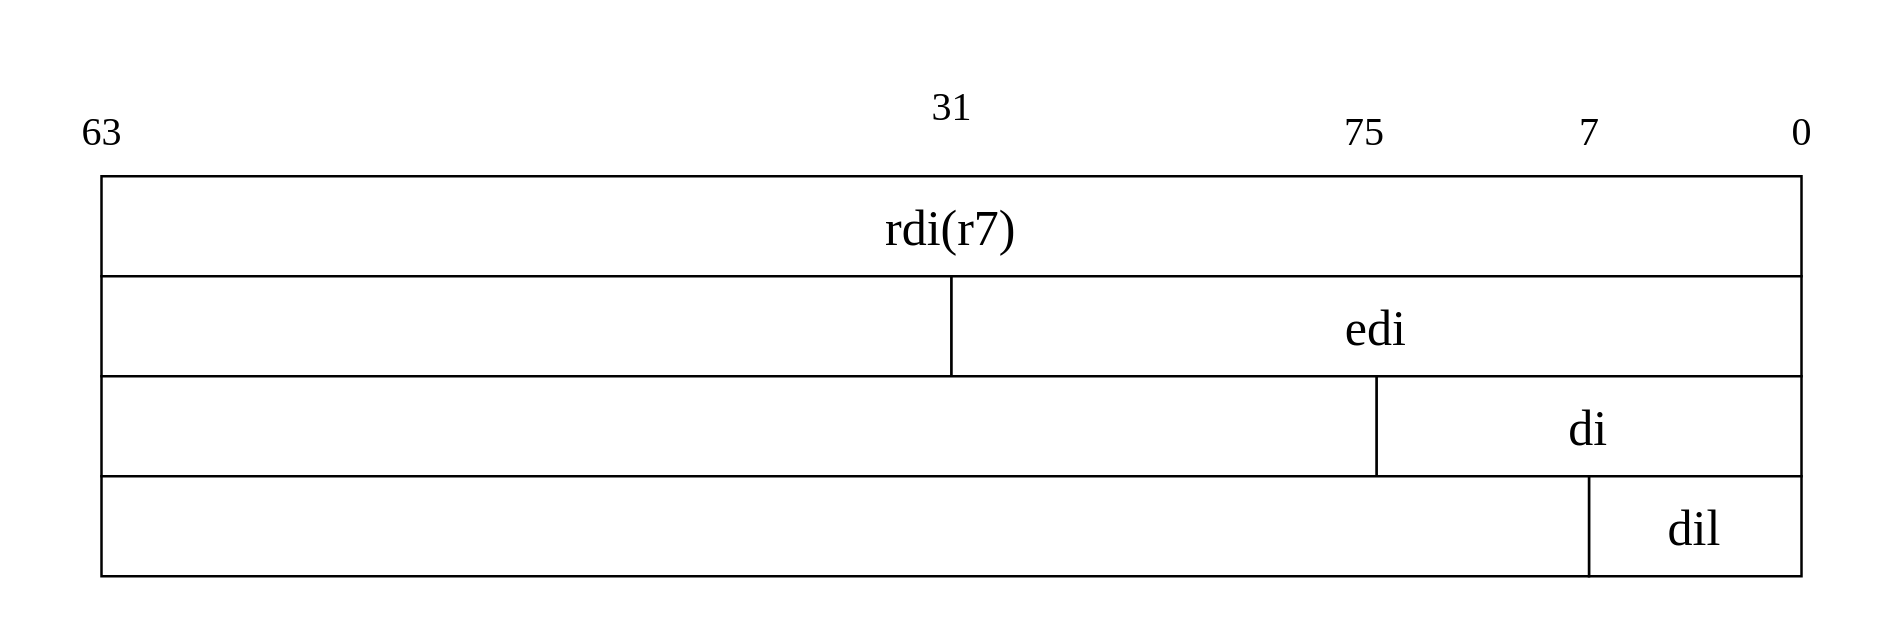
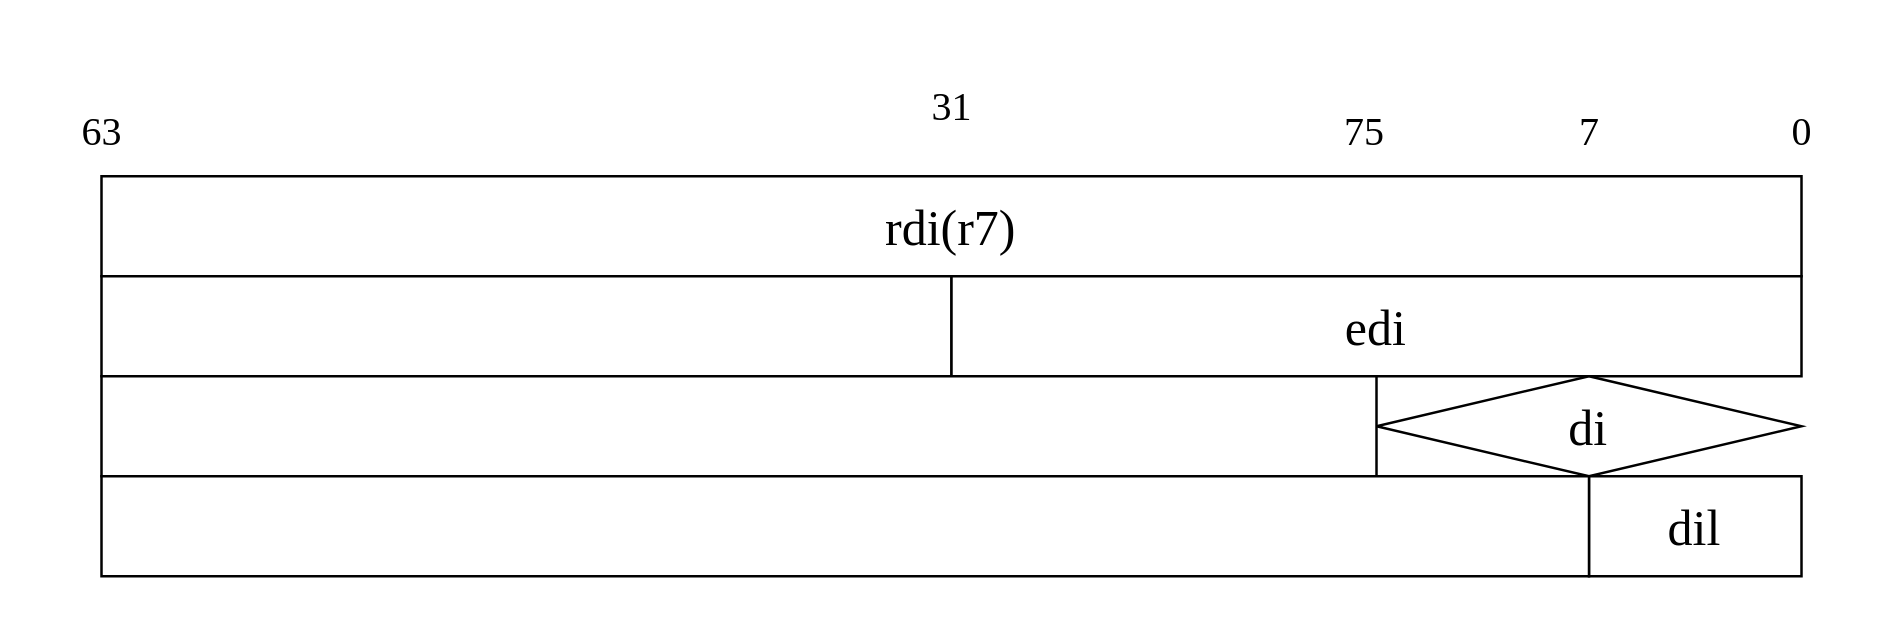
(1589, 426) -> (1589, 426)
